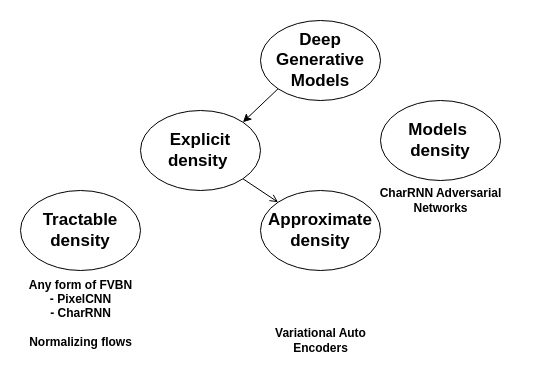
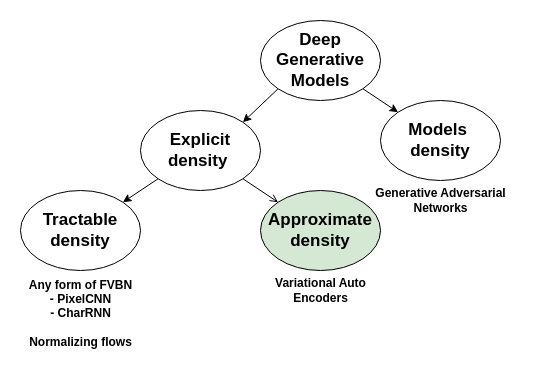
none -> (377, 98)
none -> (144, 188)
(441, 201) -> (441, 201)
(321, 231) -> (321, 231)
(321, 341) -> (321, 291)
